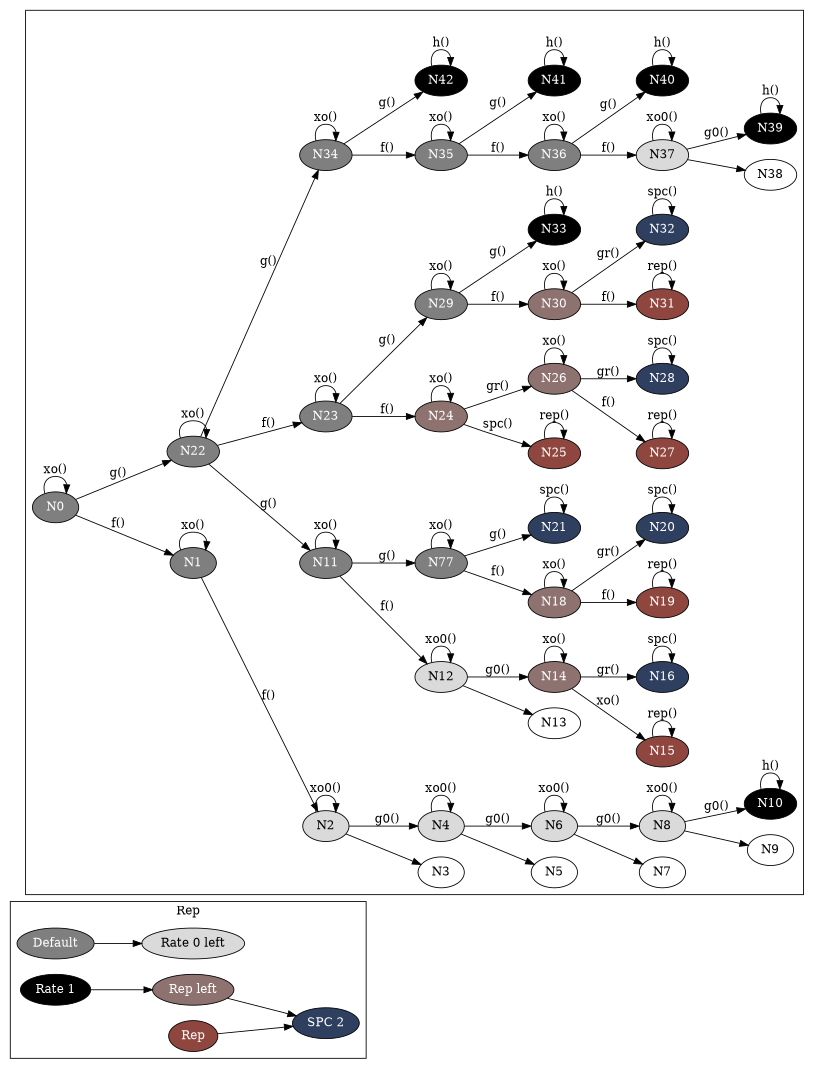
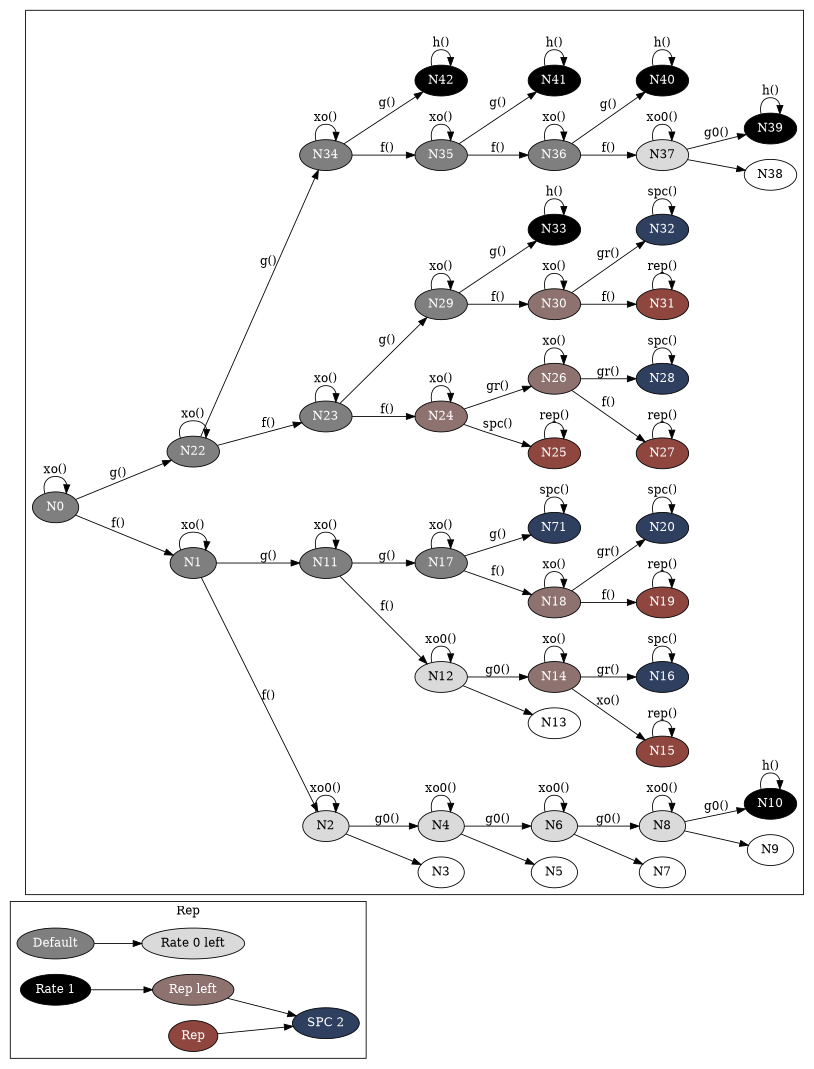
(256, 504) -> (254, 563)
(554, 528) -> (554, 528)
(441, 563) -> (441, 563)
